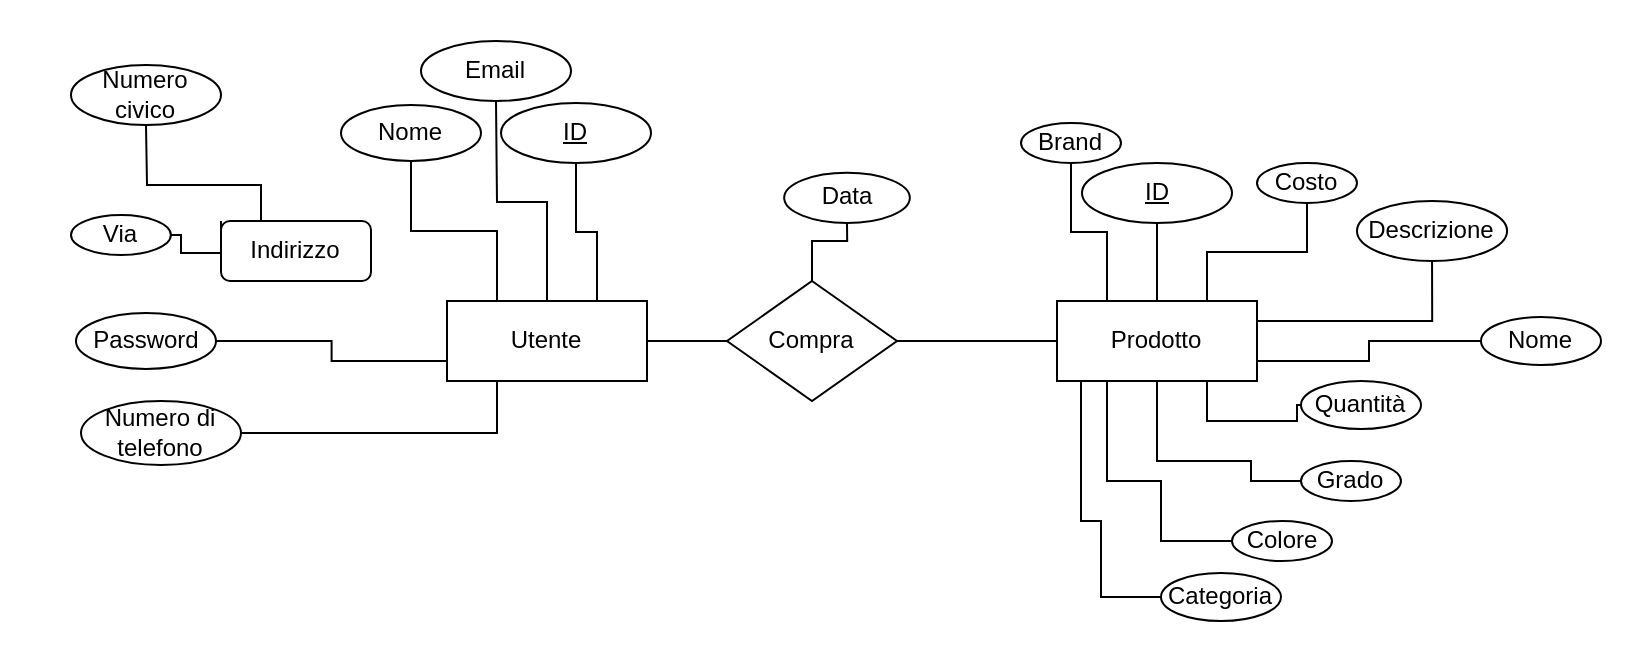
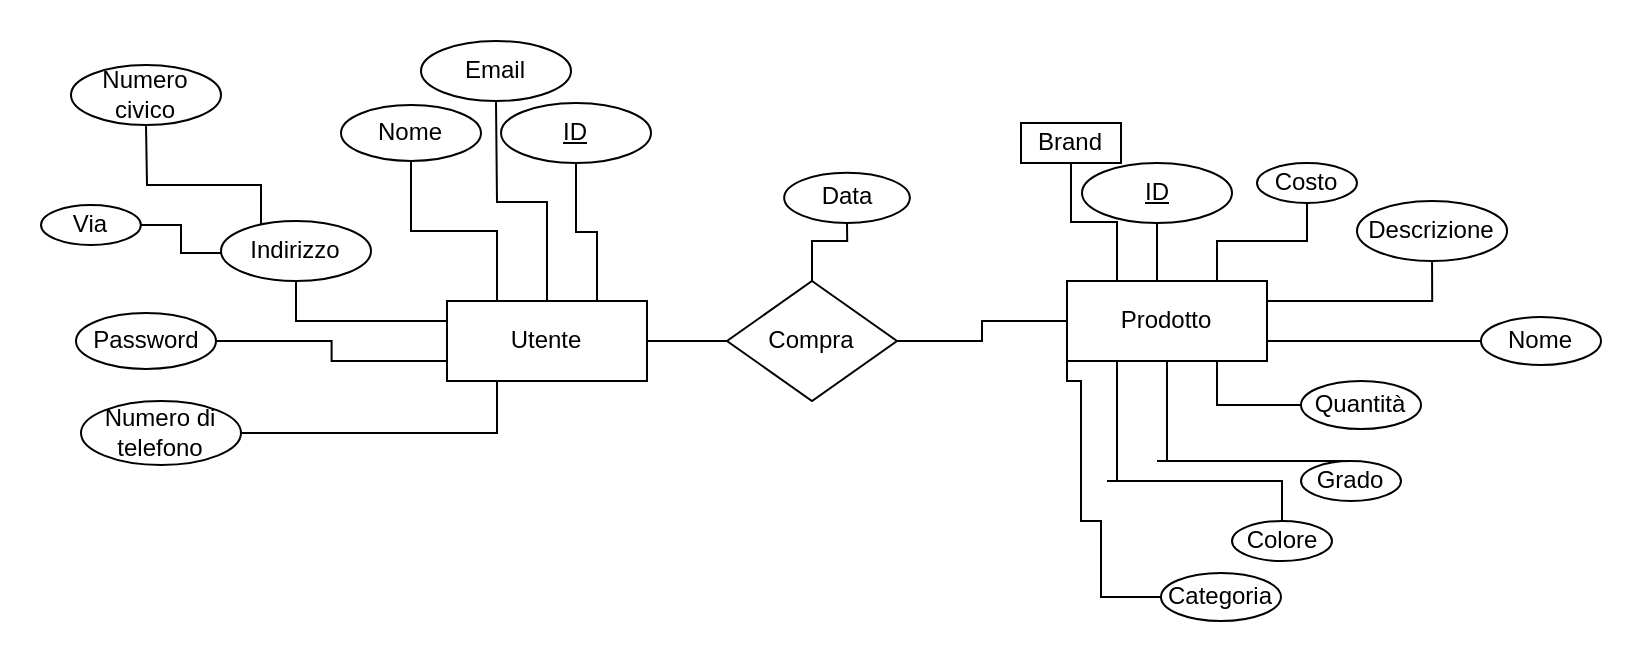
(1071, 143) -> (1071, 143)
(121, 235) -> (91, 225)
(296, 251) -> (296, 251)
none -> (352, 321)
(1157, 341) -> (1167, 321)
